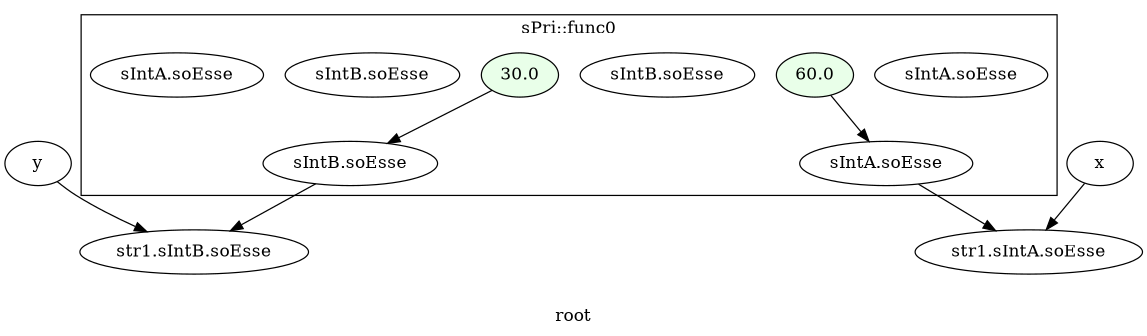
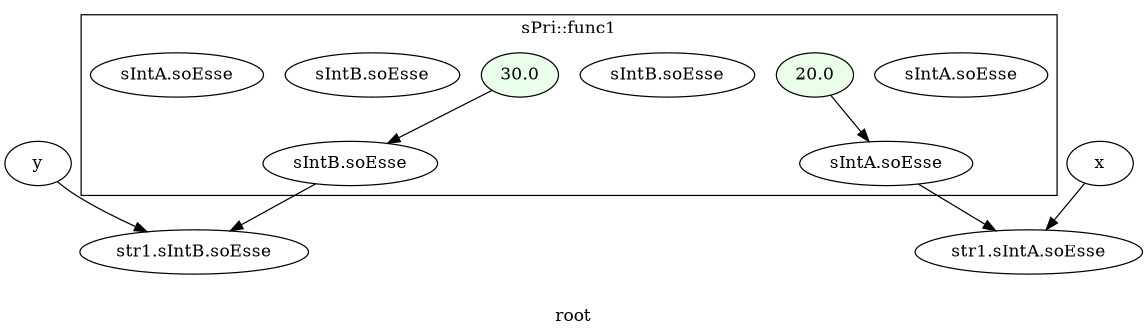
(569, 29) -> (569, 29)
(815, 75) -> (815, 75)
